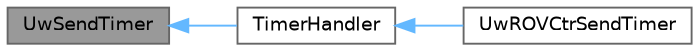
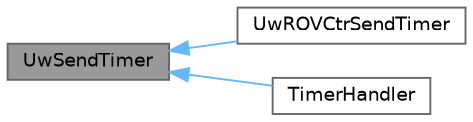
(439, 26) -> (213, 45)
